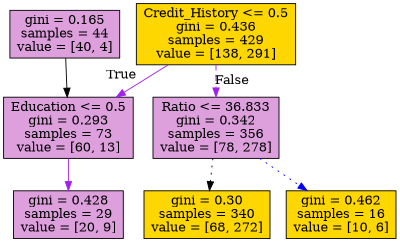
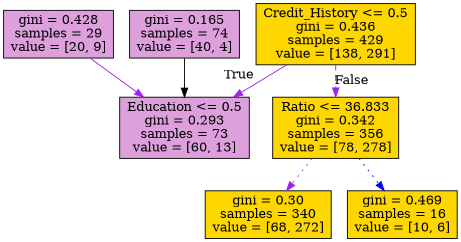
(65, 34) -> (184, 34)
(216, 128) -> (336, 128)
(68, 170) -> (113, 75)
(212, 170) -> (302, 171)
(341, 215) -> (402, 215)
